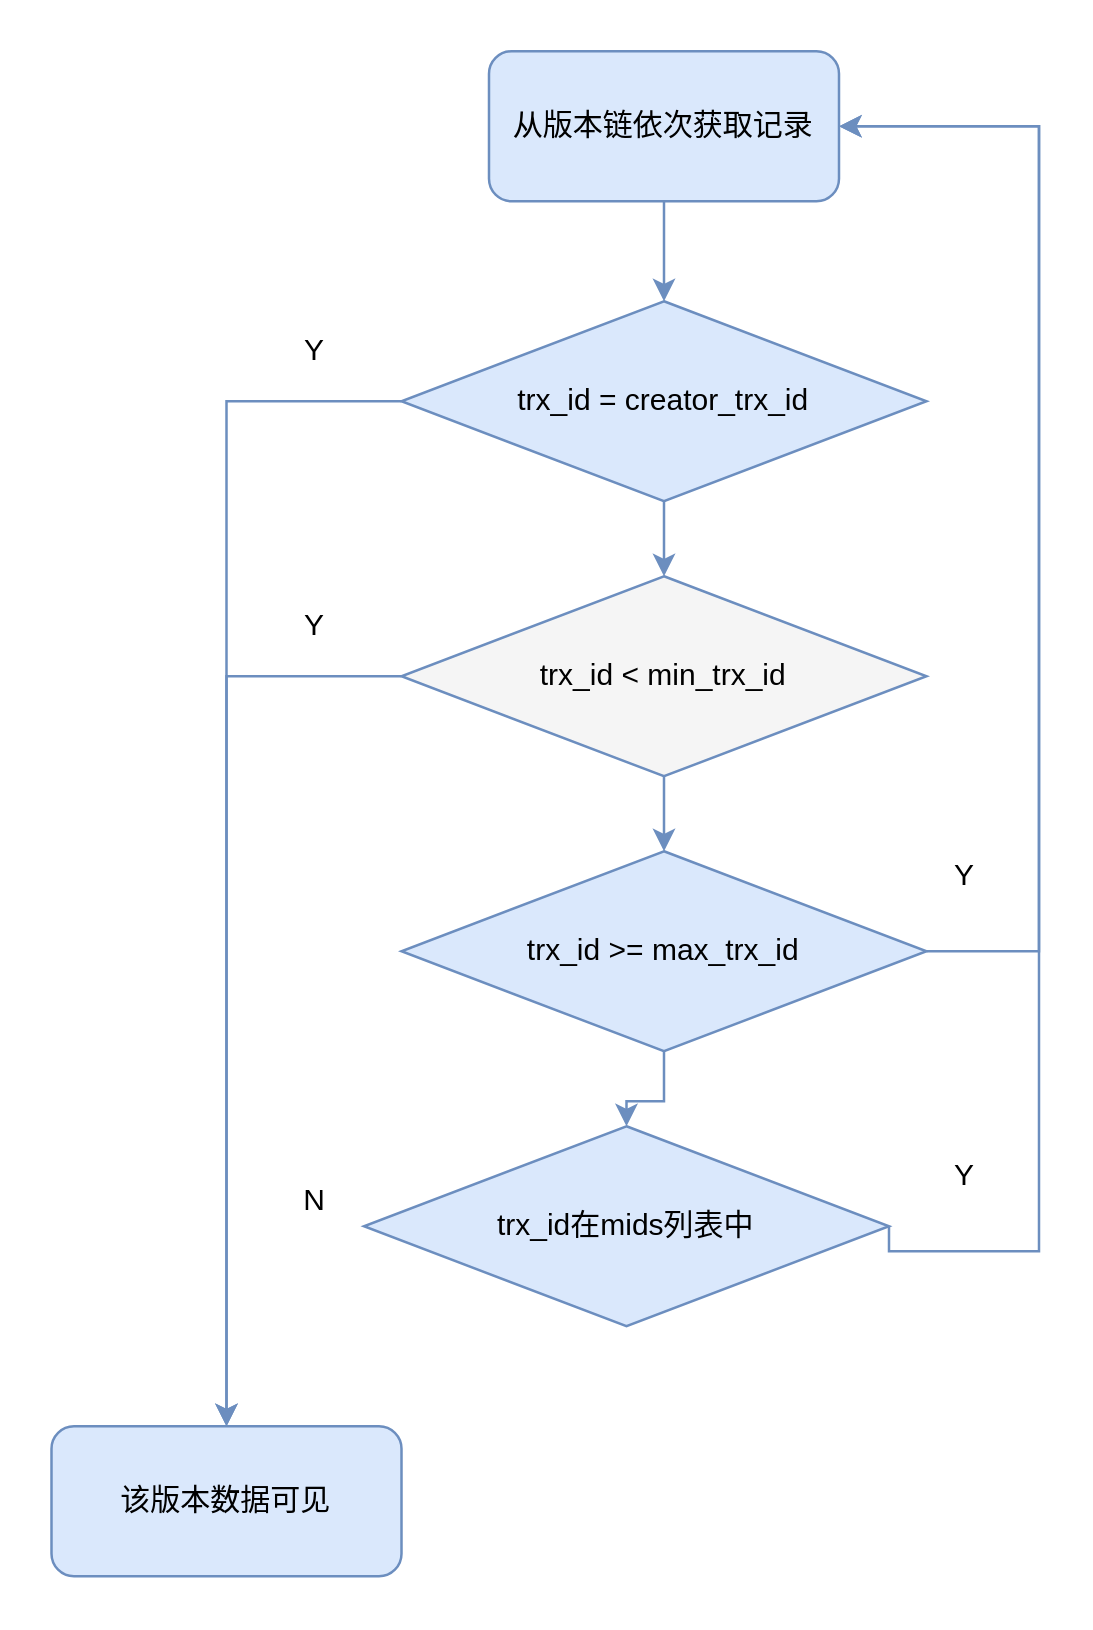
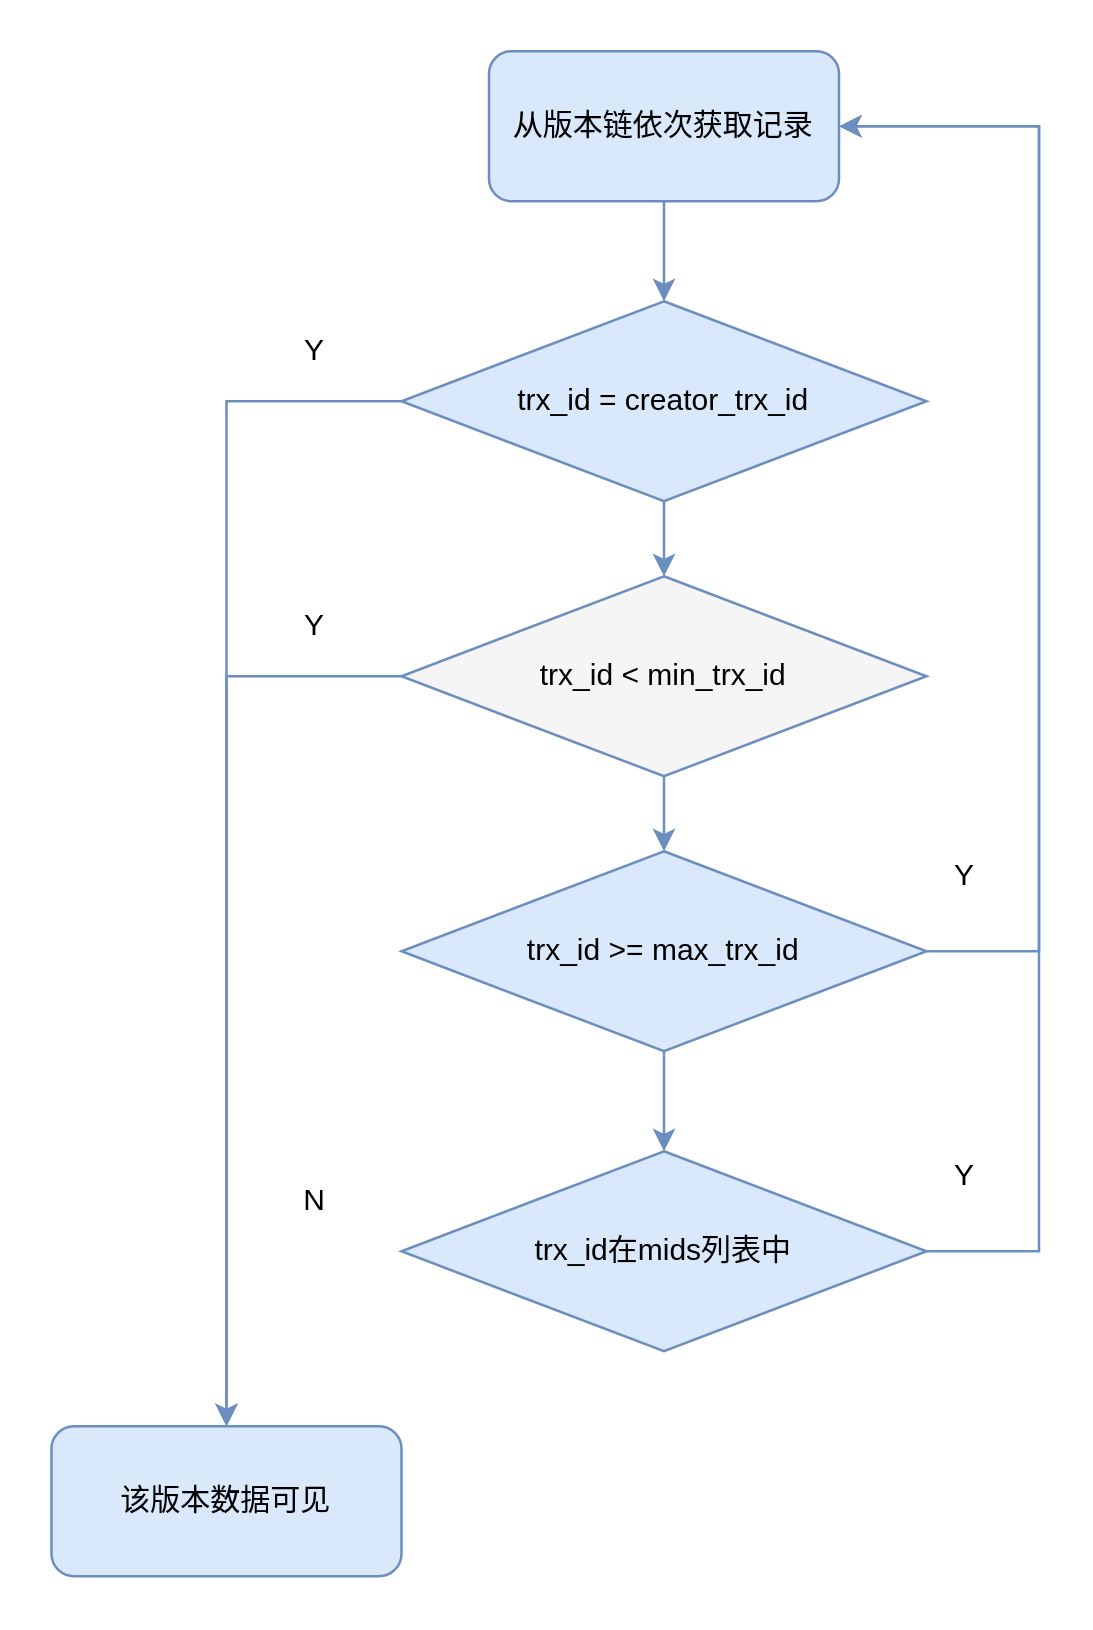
(626, 1226) -> (664, 1251)
